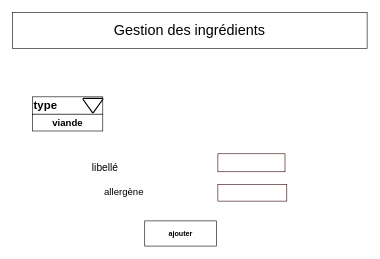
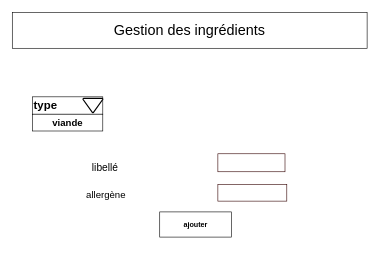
(124, 192) -> (106, 195)
(181, 234) -> (196, 225)
